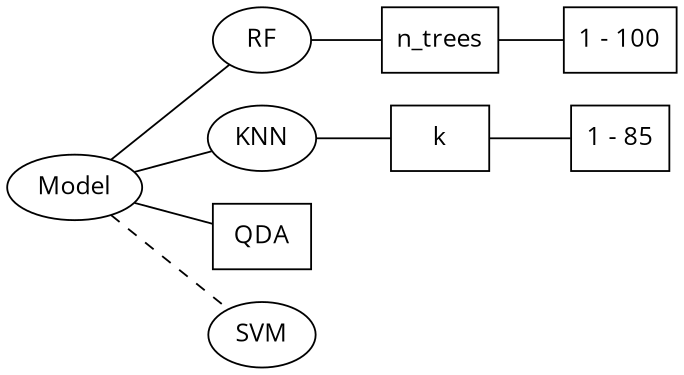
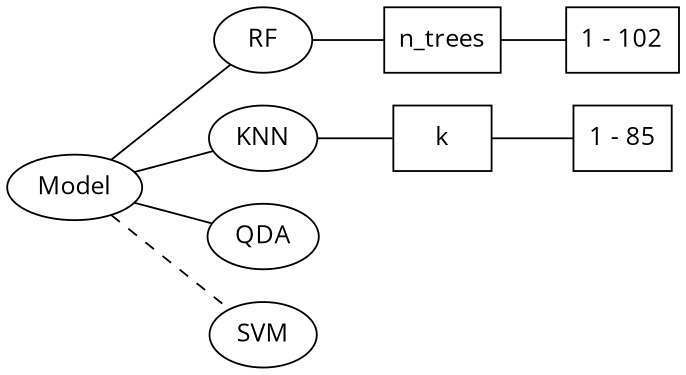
(620, 40) -> (623, 40)
(262, 237) -> (263, 237)
